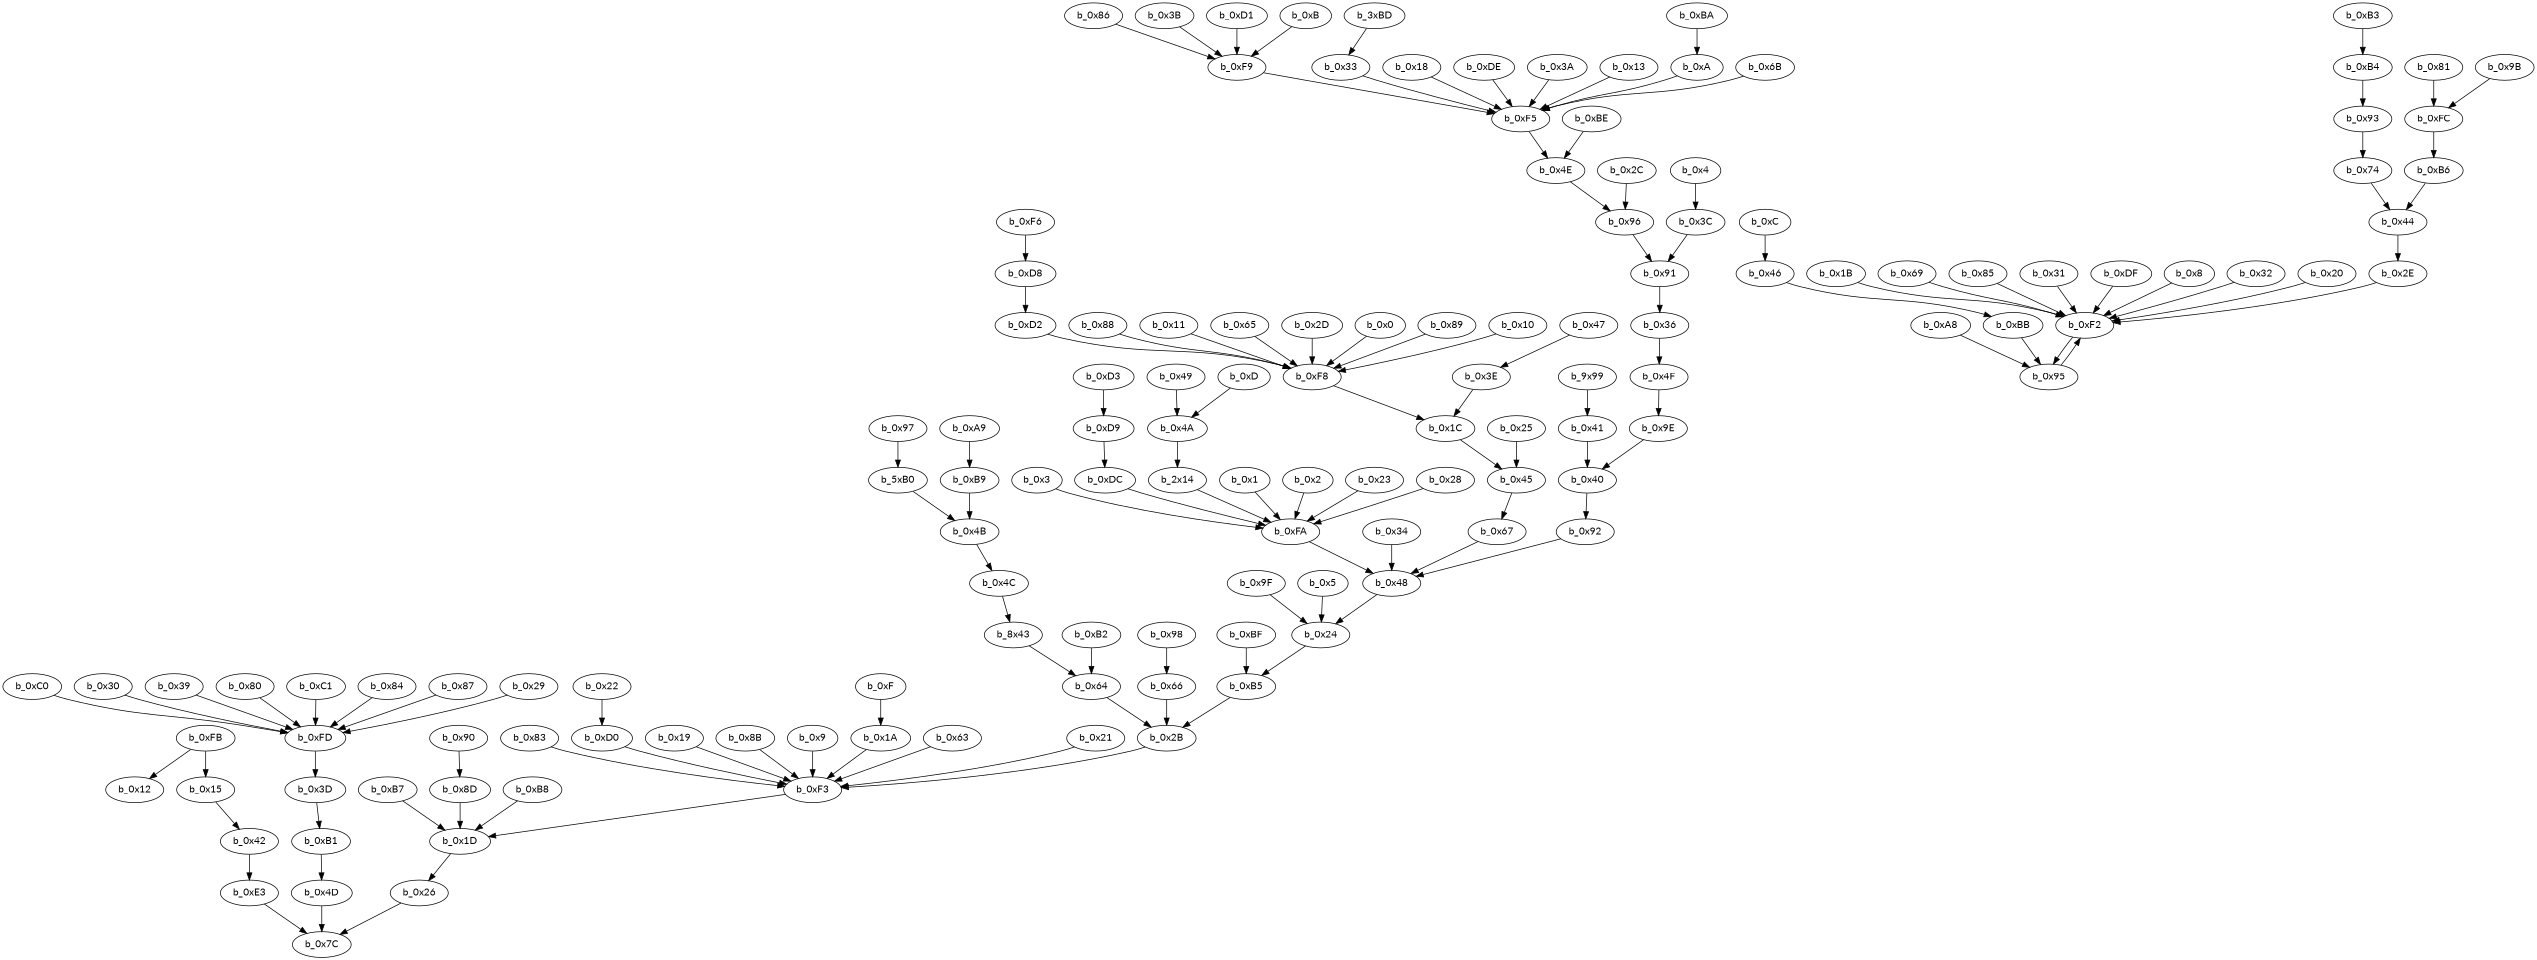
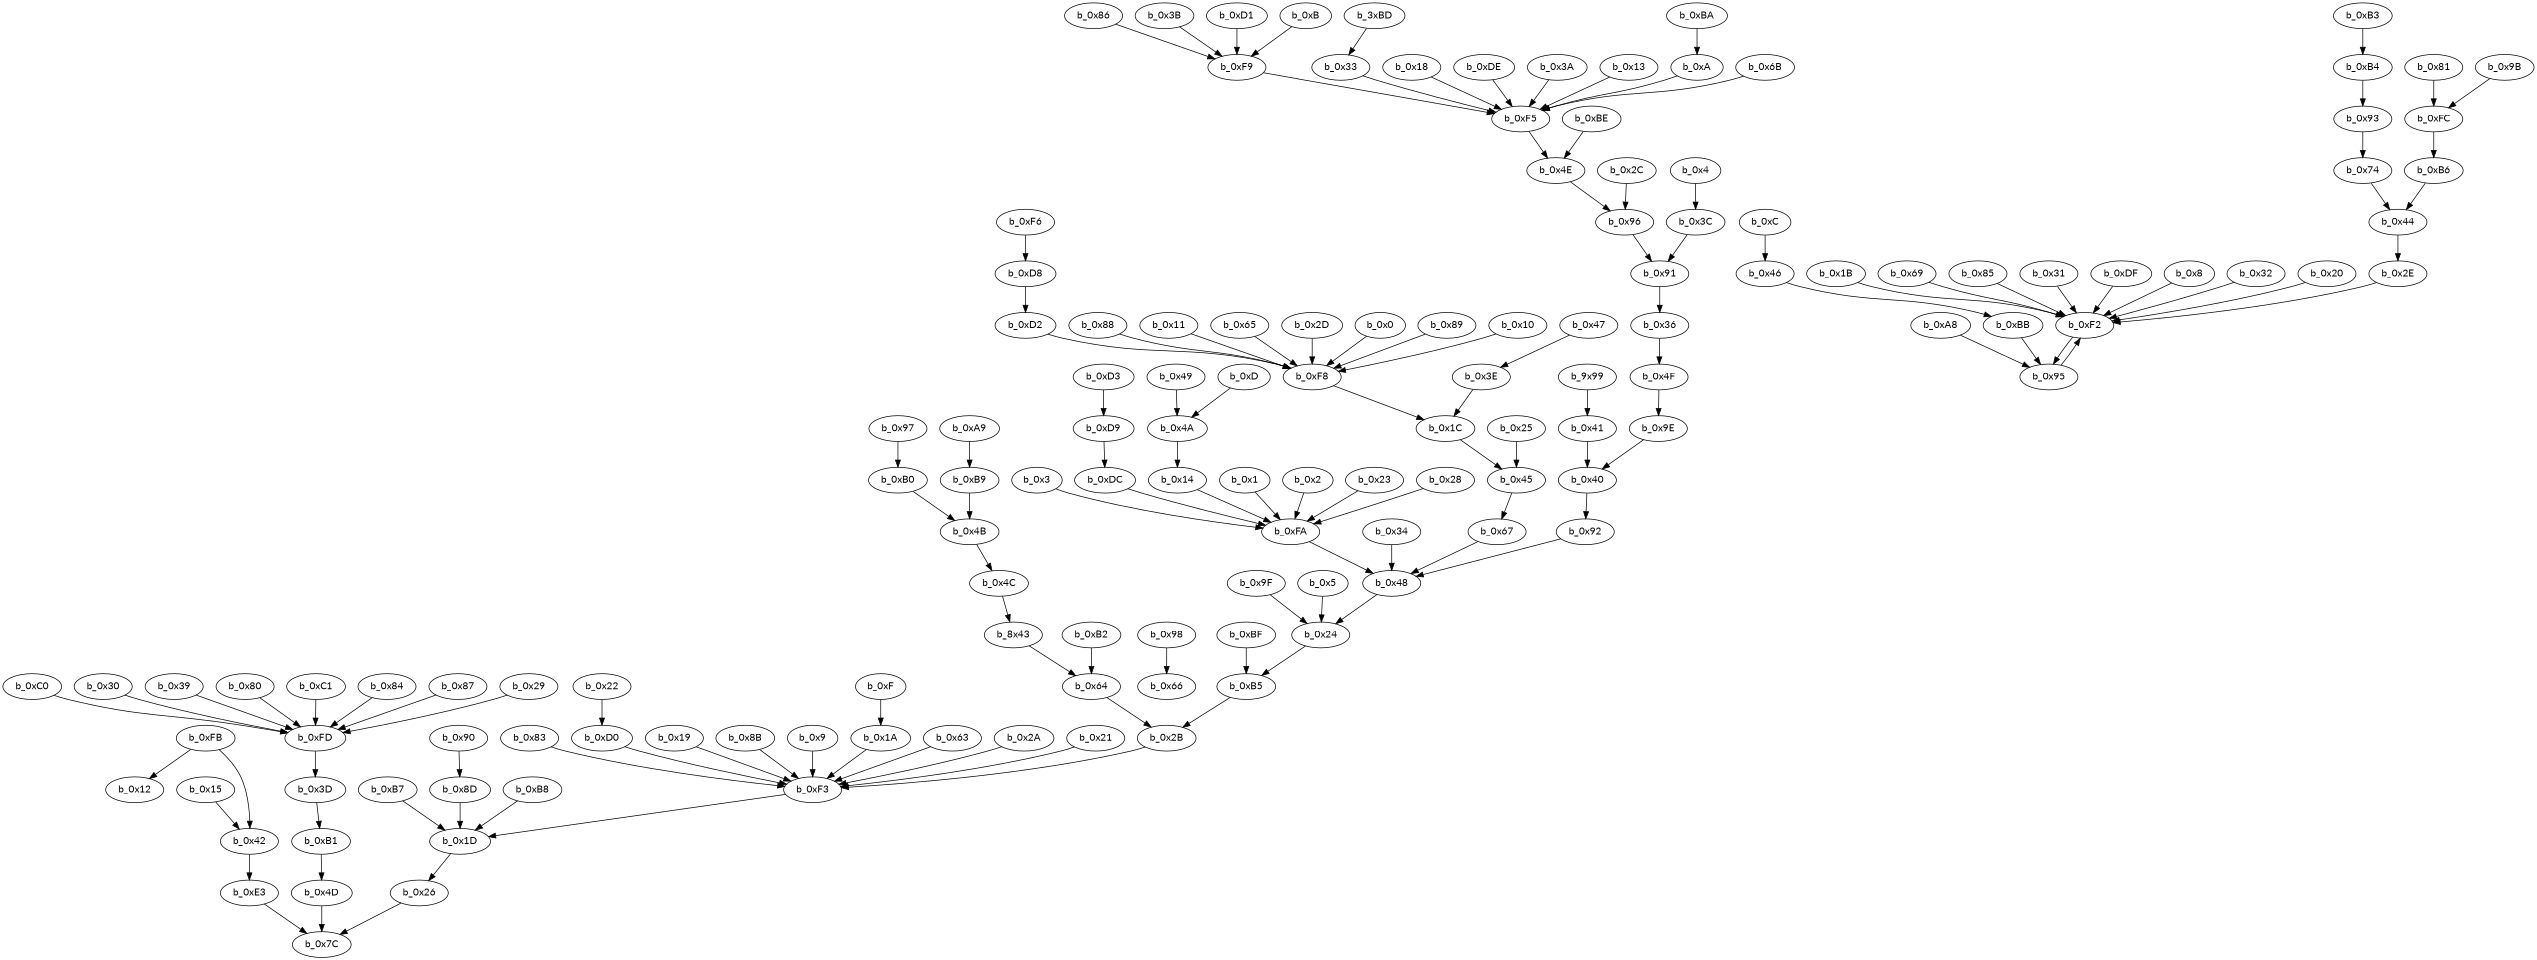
(898, 480) -> (898, 480)
(1177, 480) -> (1177, 480)
(1167, 709) -> none
none -> (1024, 738)
(206, 760) -> (243, 782)
